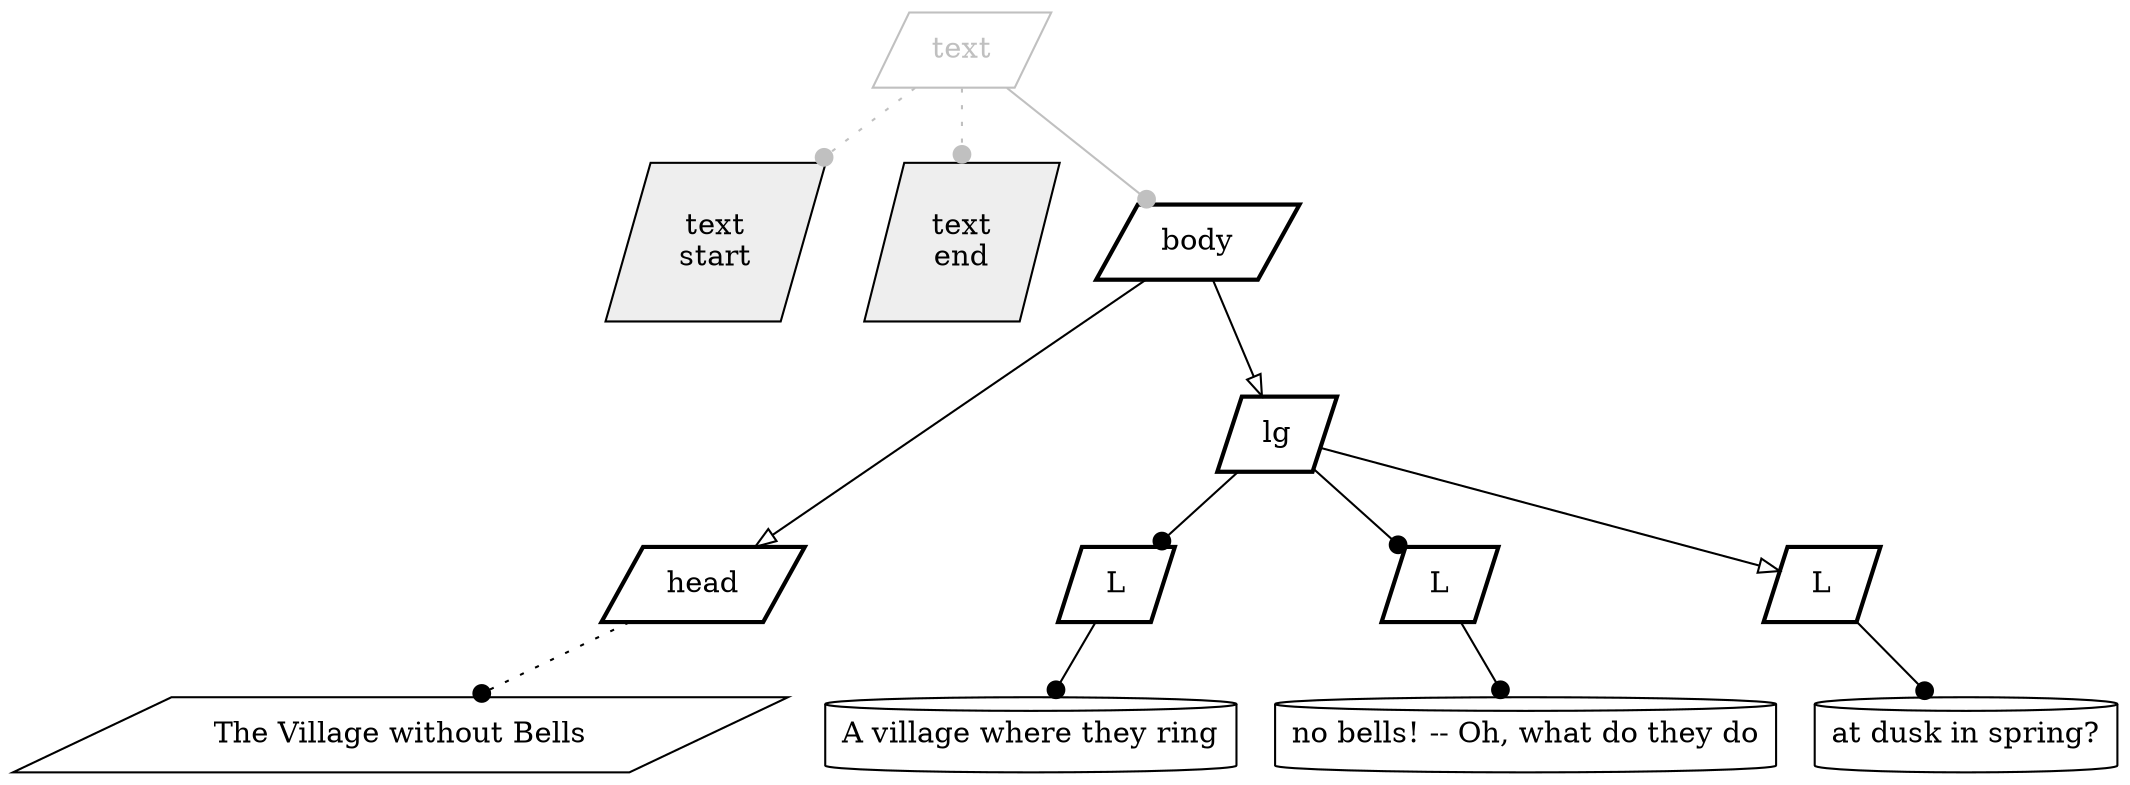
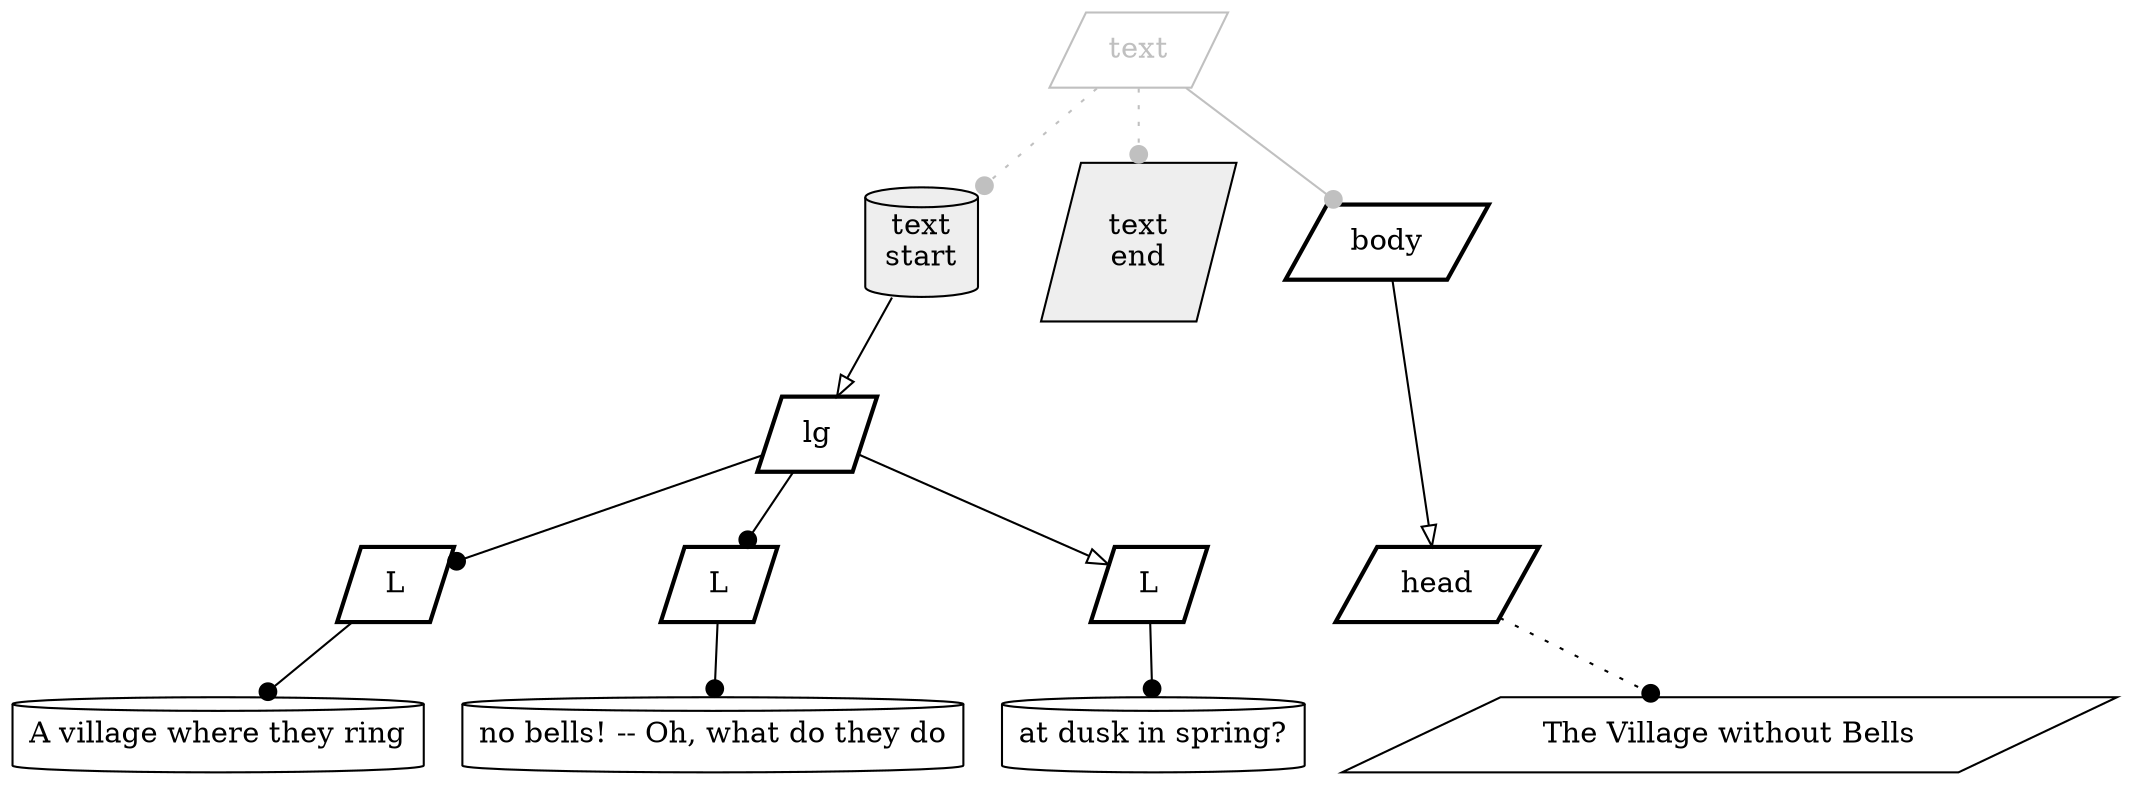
(716, 242) -> (922, 242)
(1233, 329) -> (870, 338)
